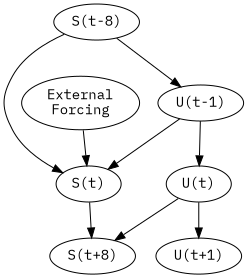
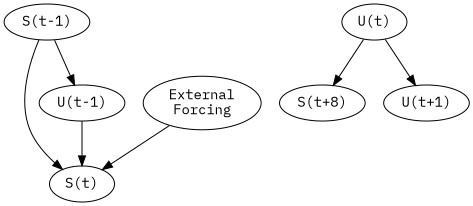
(97, 22) -> (47, 22)
(200, 138) -> none
(90, 215) -> none
